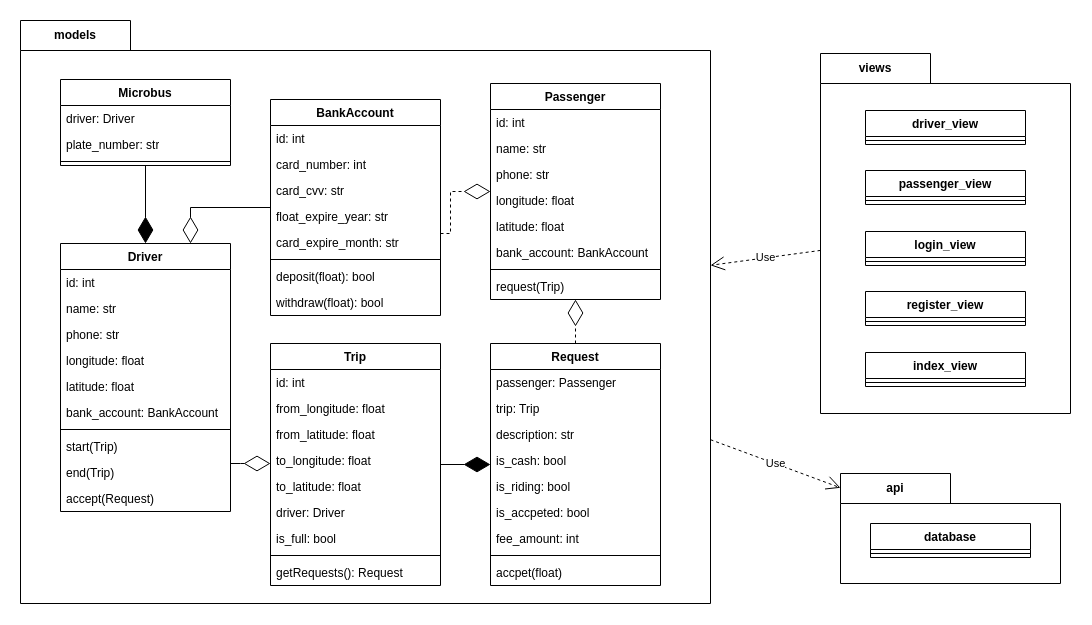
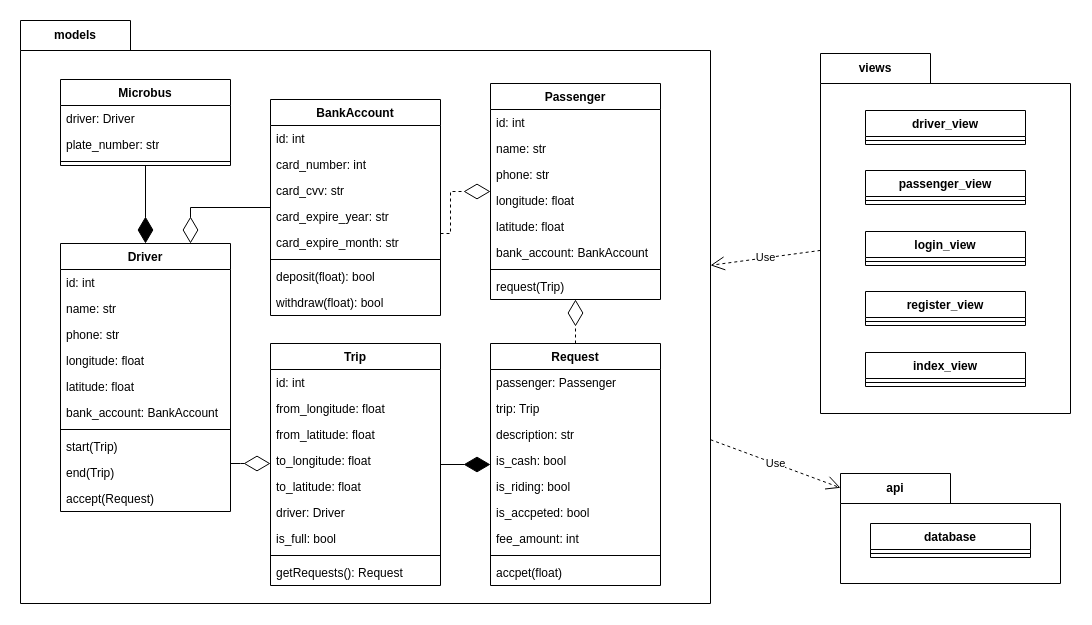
(344, 218) -> (342, 218)
